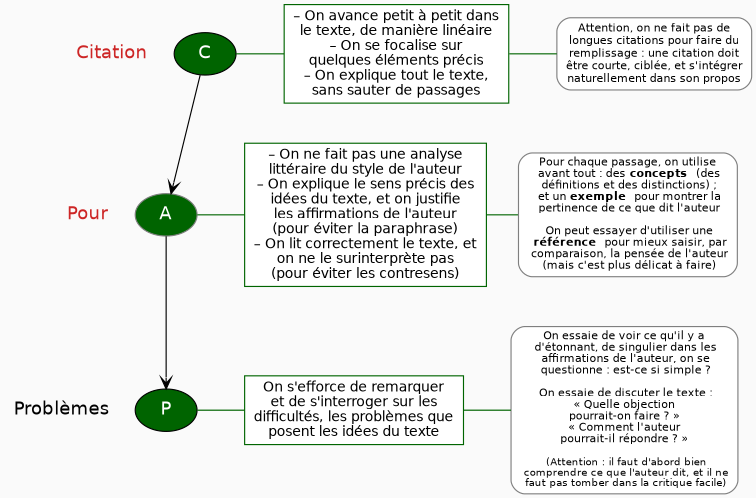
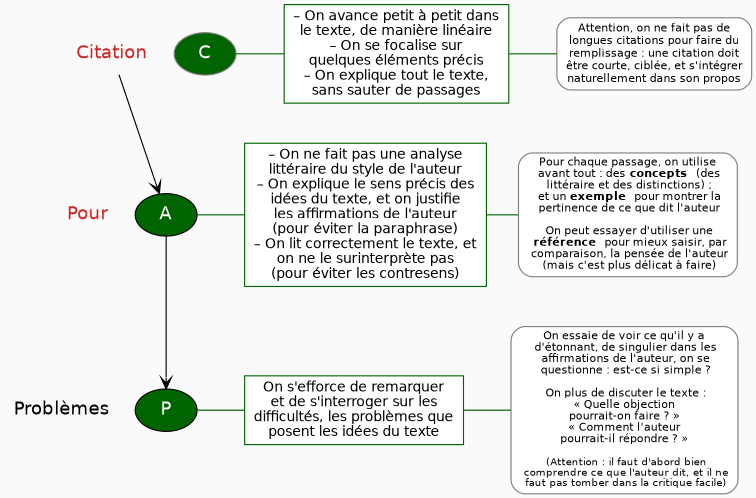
(205, 54) -> (205, 54)
(187, 129) -> (137, 129)
(628, 185) -> (628, 185)
(166, 215) -> (166, 215)
(624, 393) -> (624, 393)
